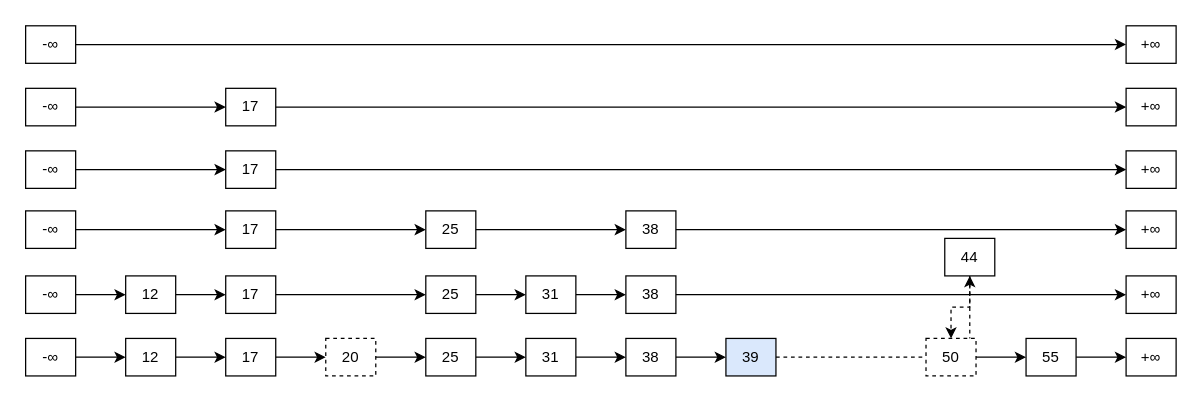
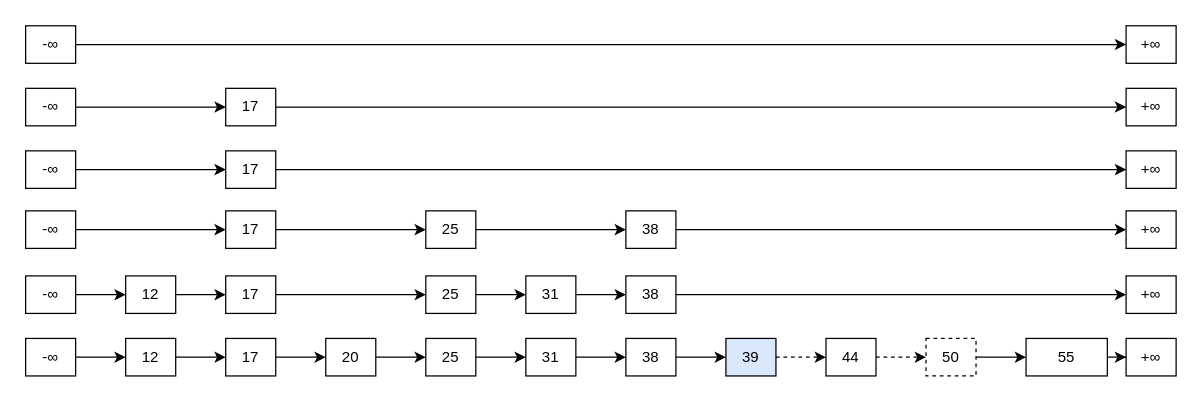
(969, 257) -> (851, 357)
(351, 357) -> (351, 357)
(1051, 357) -> (1066, 357)
